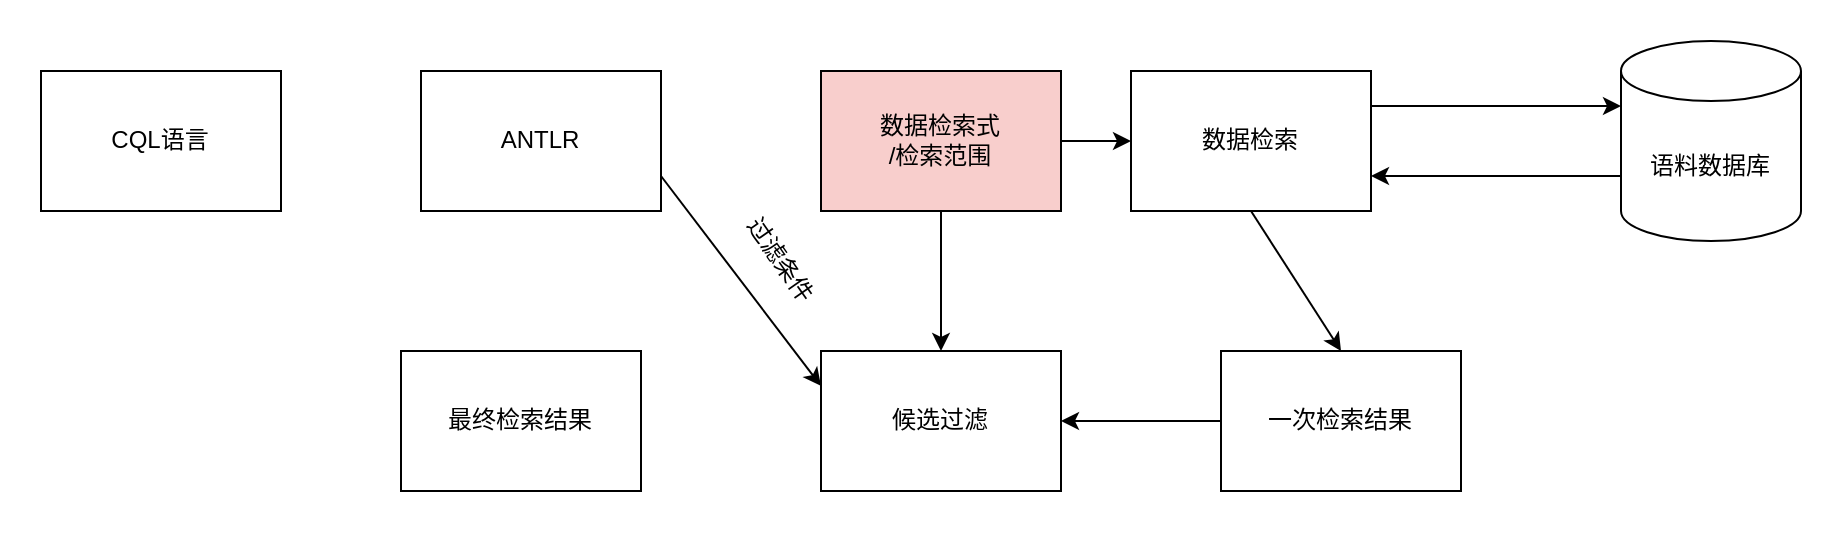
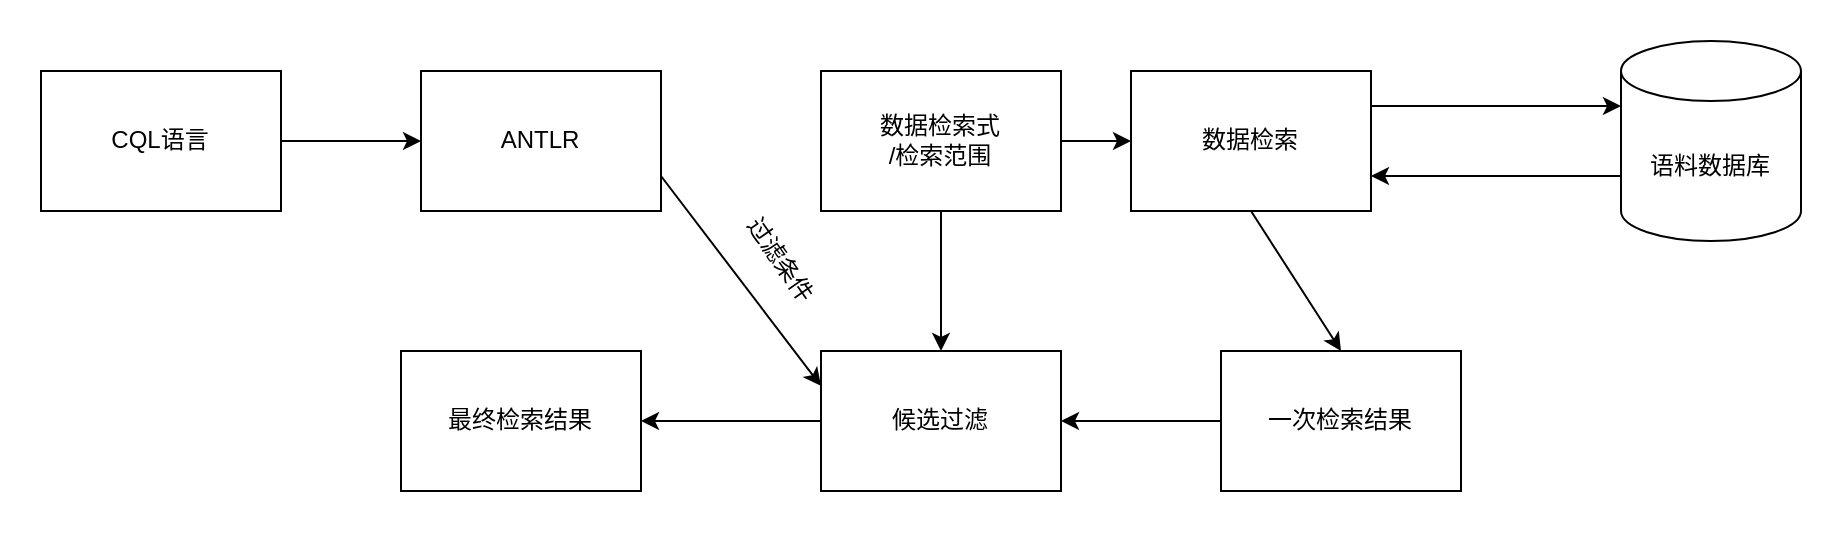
none -> (344, 141)
(941, 141) -> (941, 141)
none -> (738, 421)
